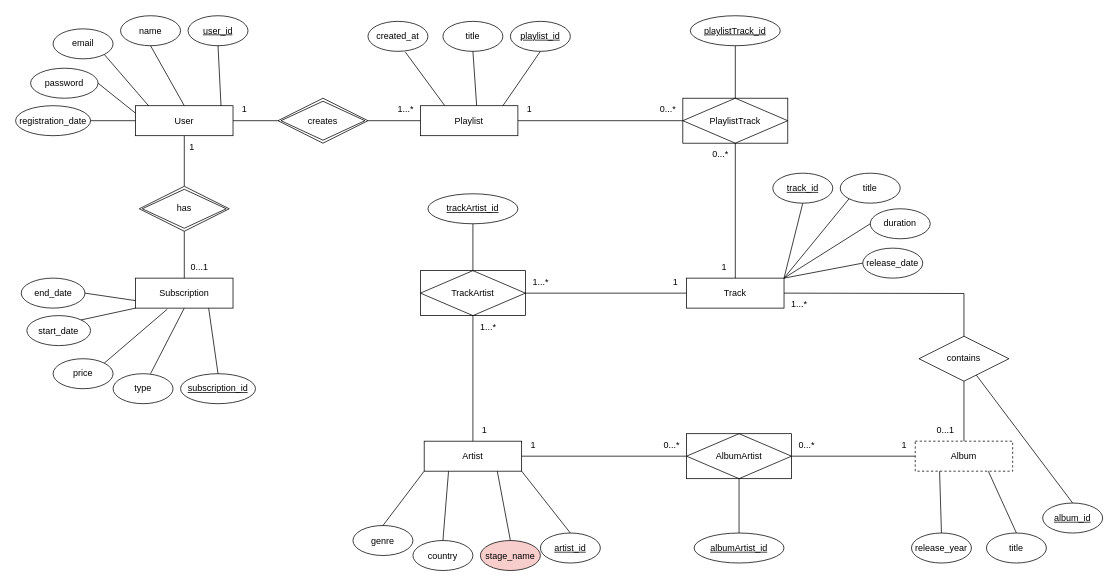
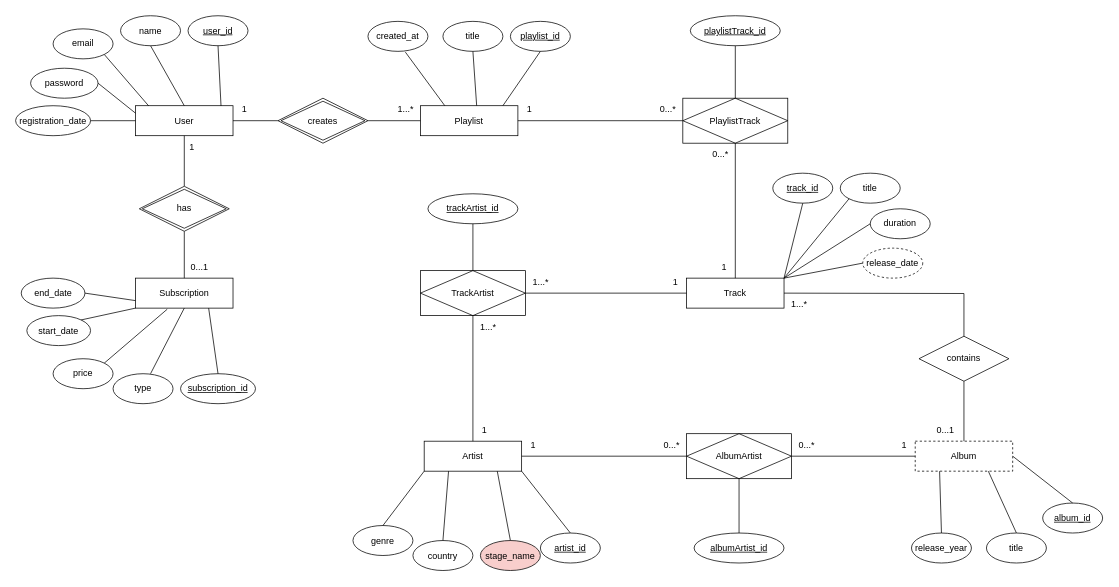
(893, 263) -> (893, 263)
(1025, 439) -> (1043, 480)
